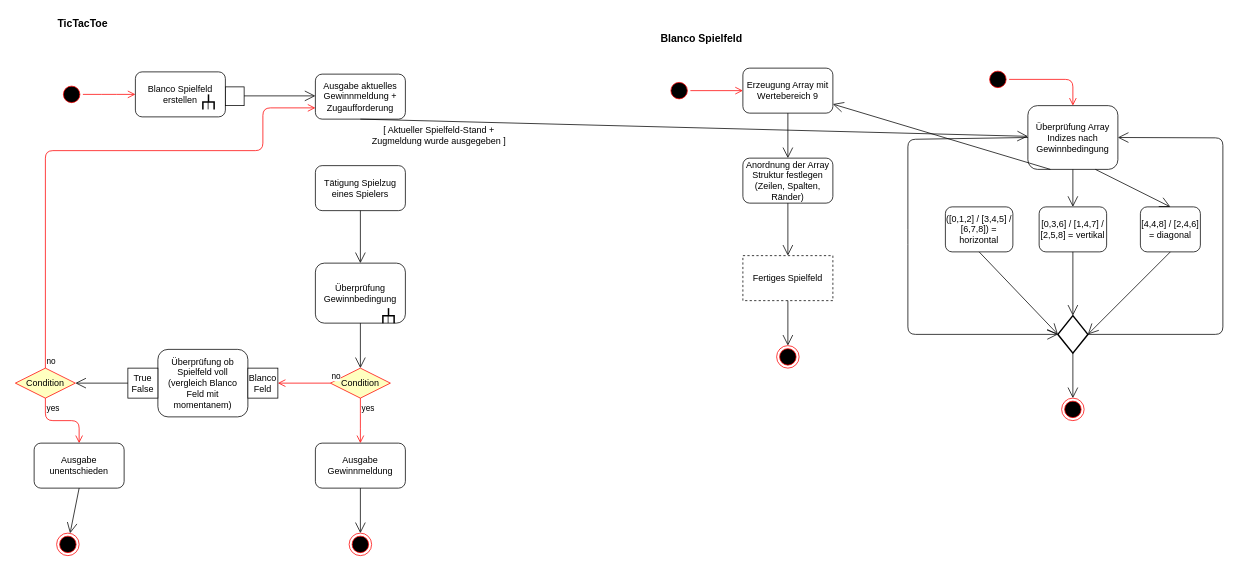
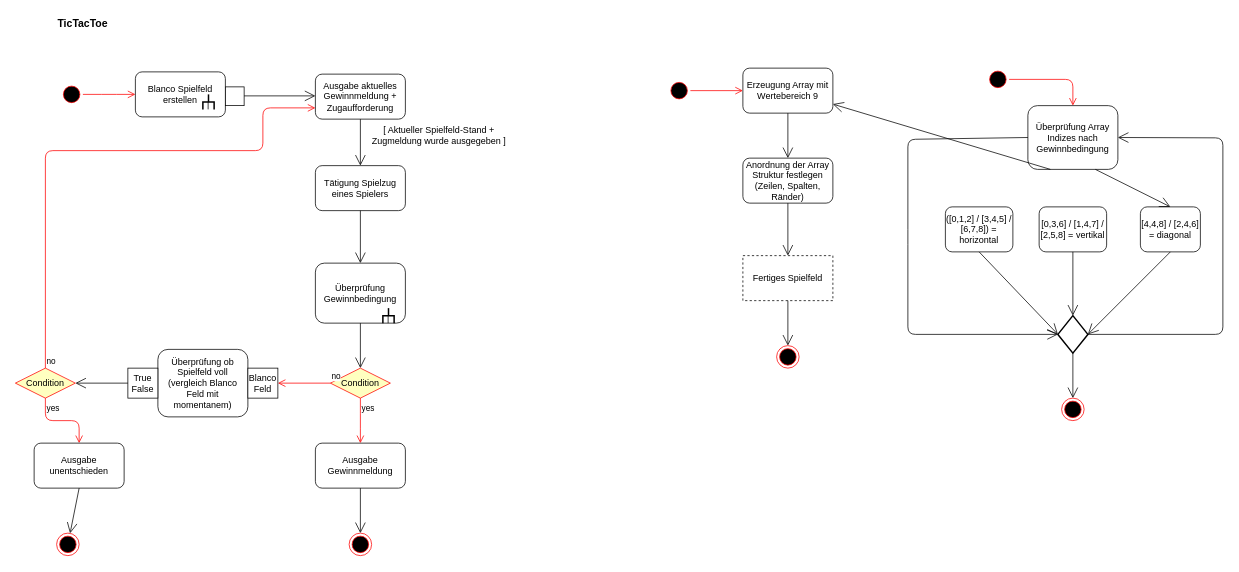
(702, 38) -> none
(662, 127) -> (360, 141)
(1073, 187) -> none
